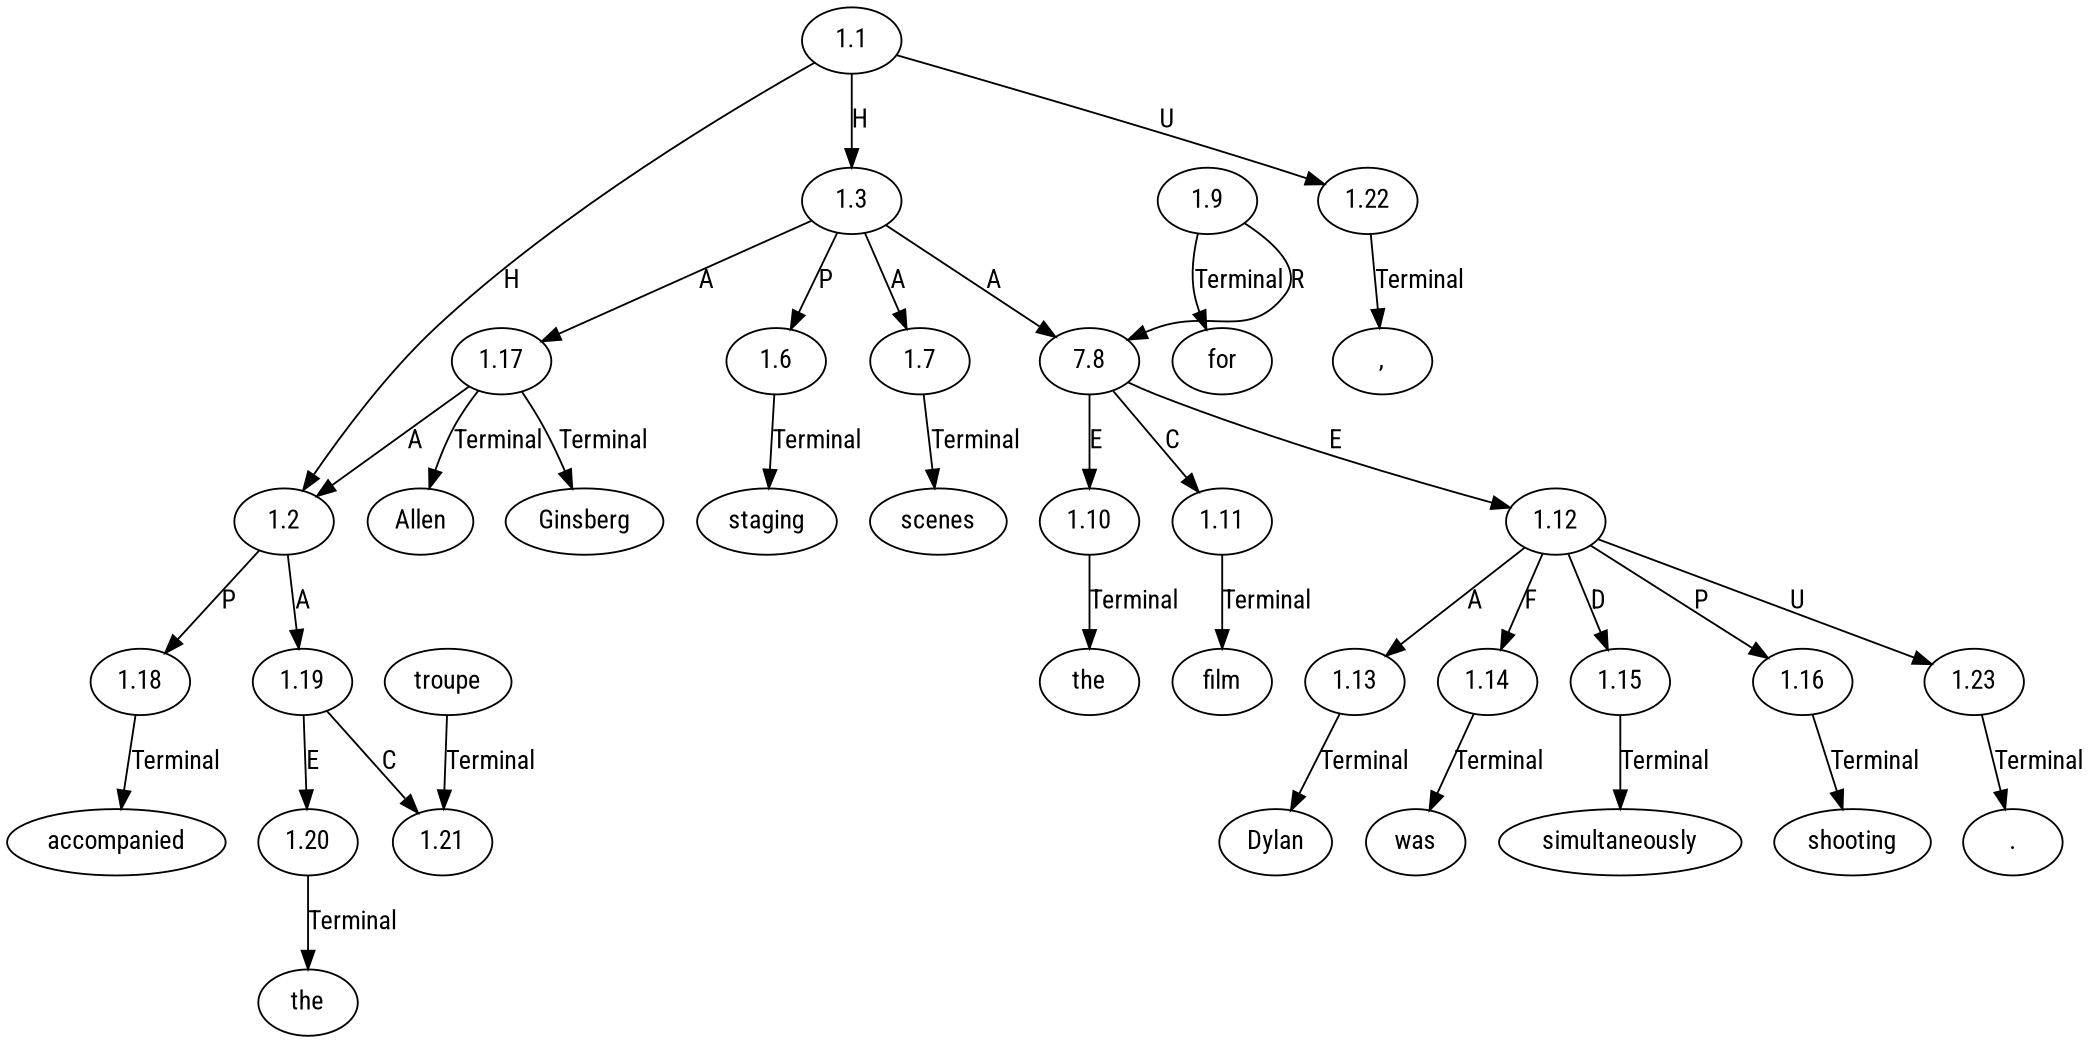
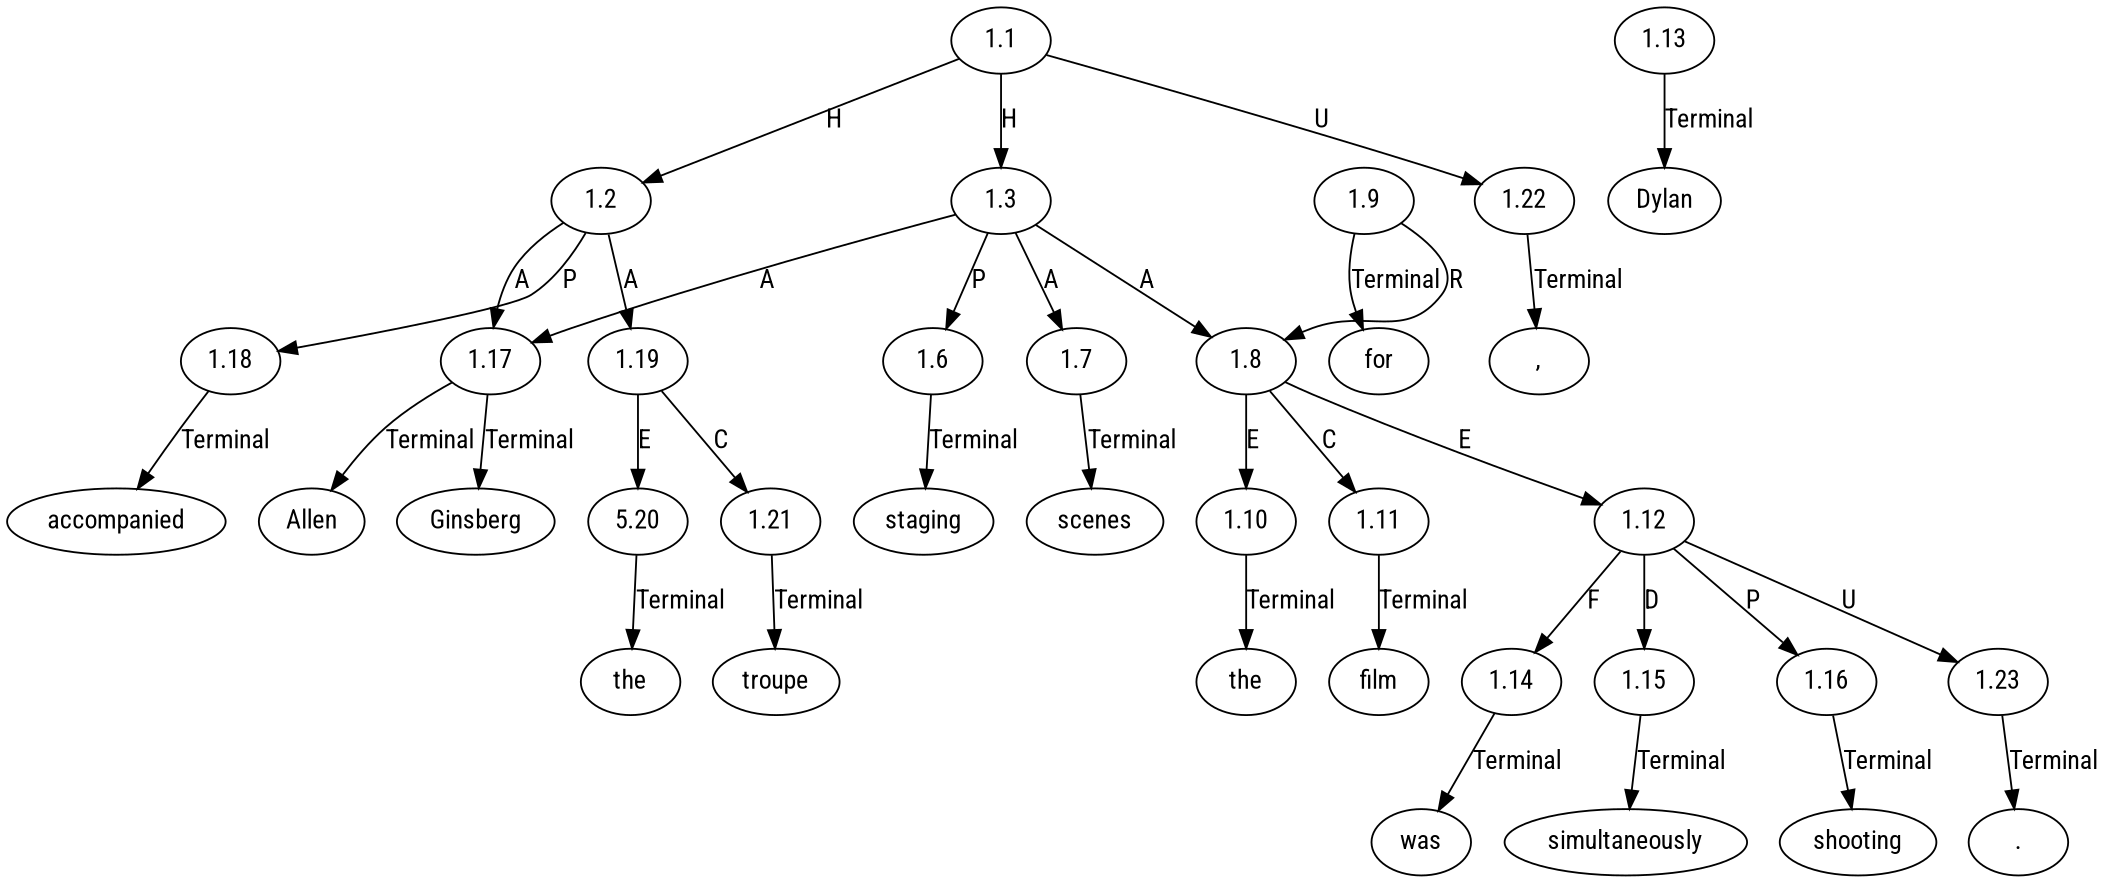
(1090, 361) -> (1246, 361)
(400, 436) -> (521, 259)
(1463, 596) -> none
(446, 753) -> (773, 593)
(308, 842) -> (638, 522)
